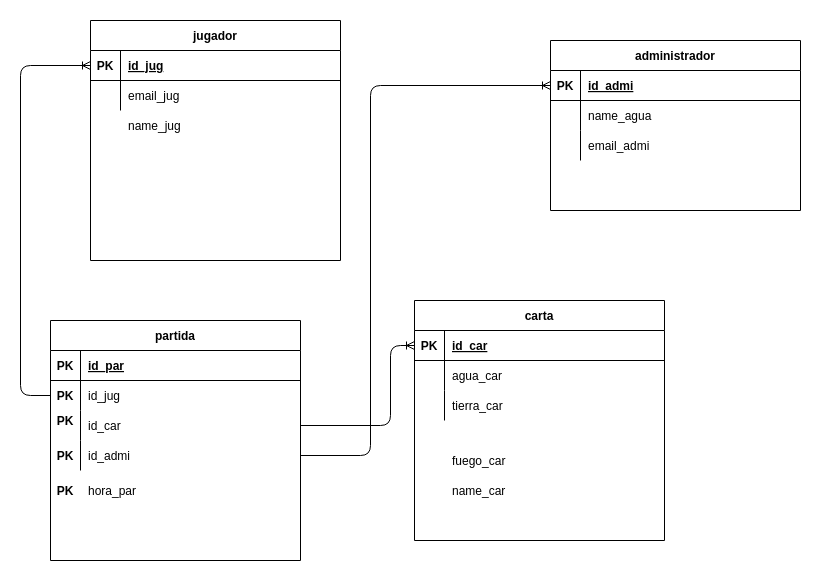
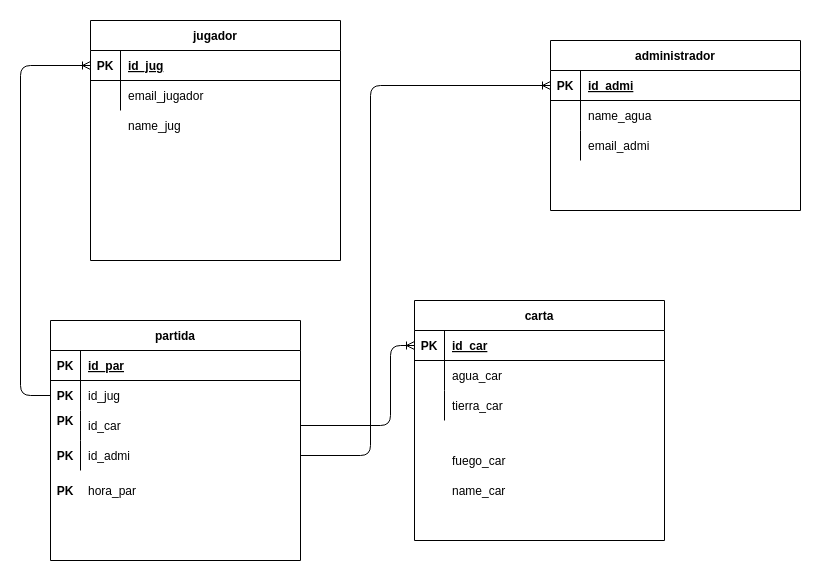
(155, 96) -> (169, 96)
